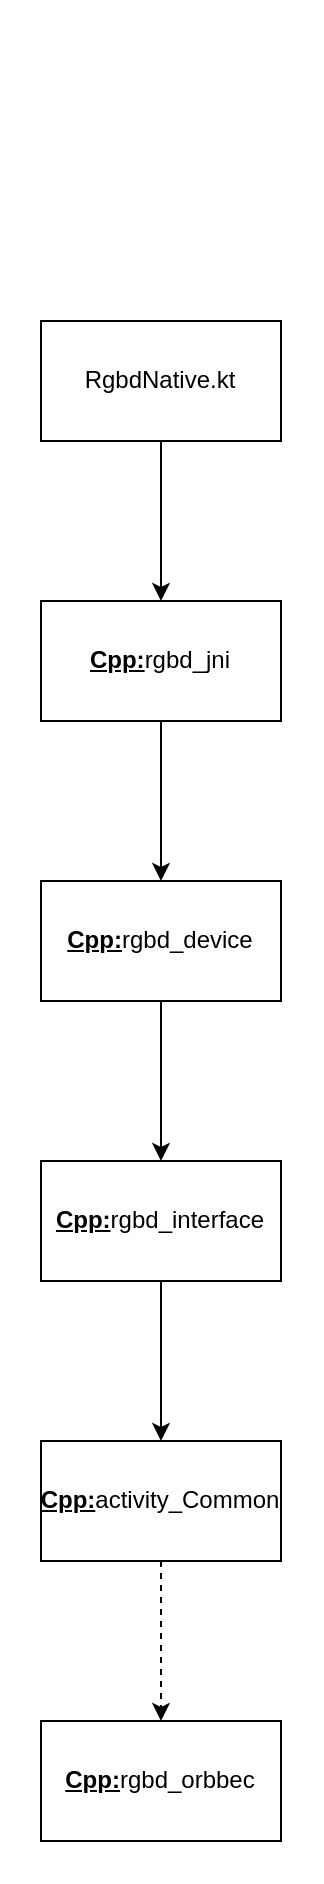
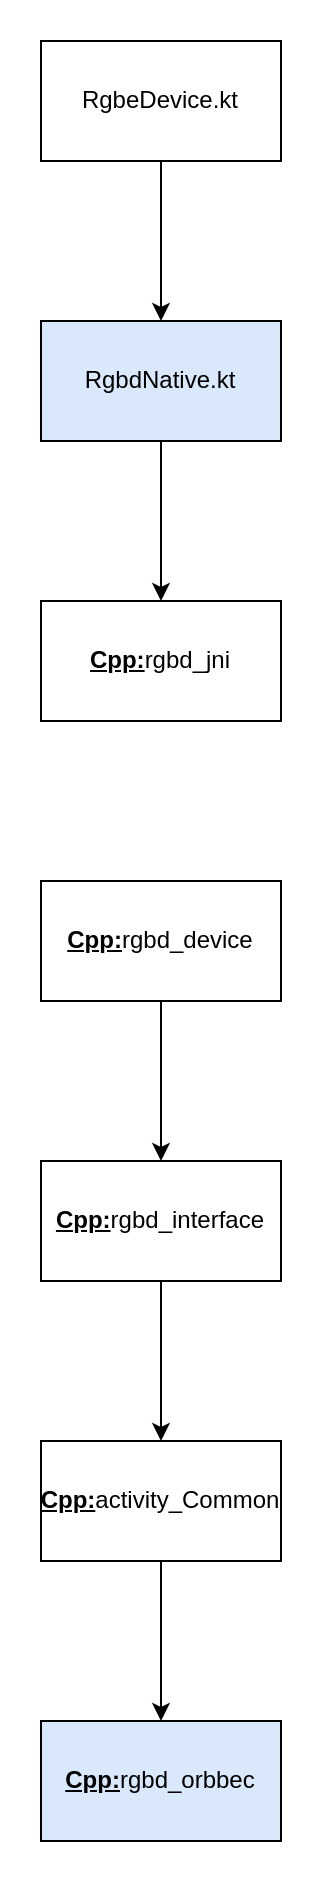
none -> (161, 101)
none -> (161, 234)
(161, 381) -> (161, 381)
(161, 794) -> none
(161, 1634) -> (161, 1634)
(161, 1781) -> (161, 1781)
